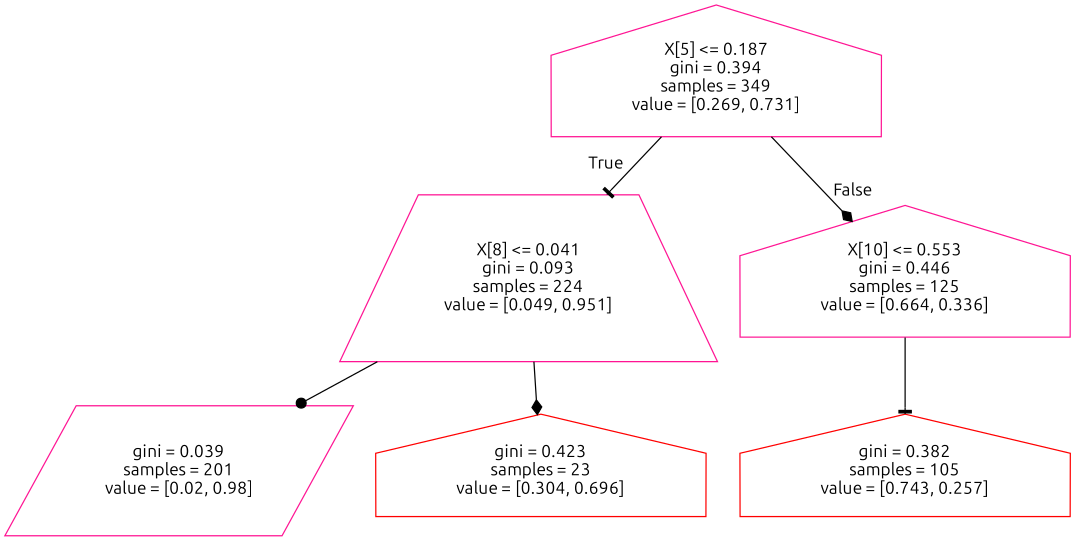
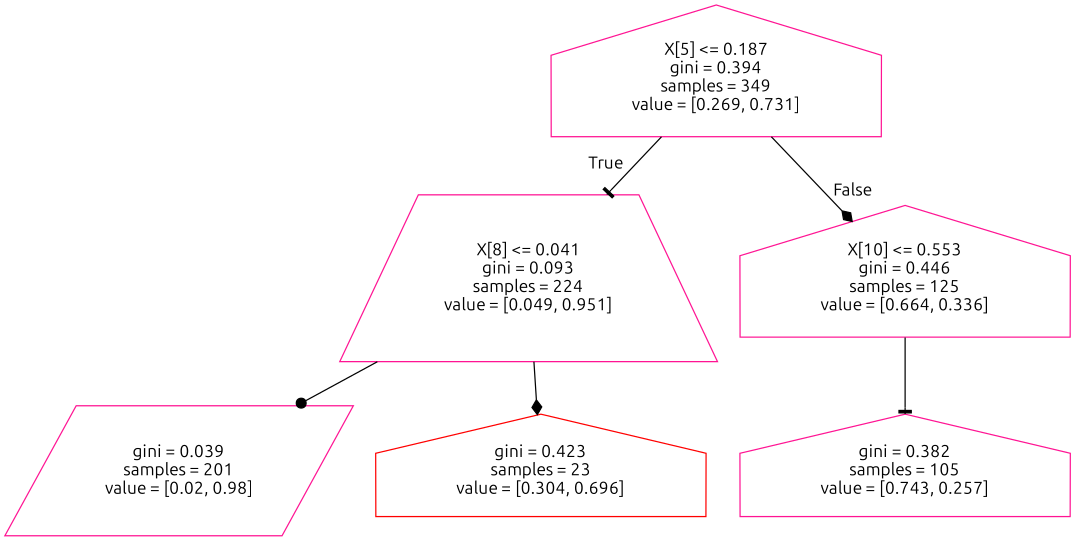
(905, 471) -> (905, 471)
